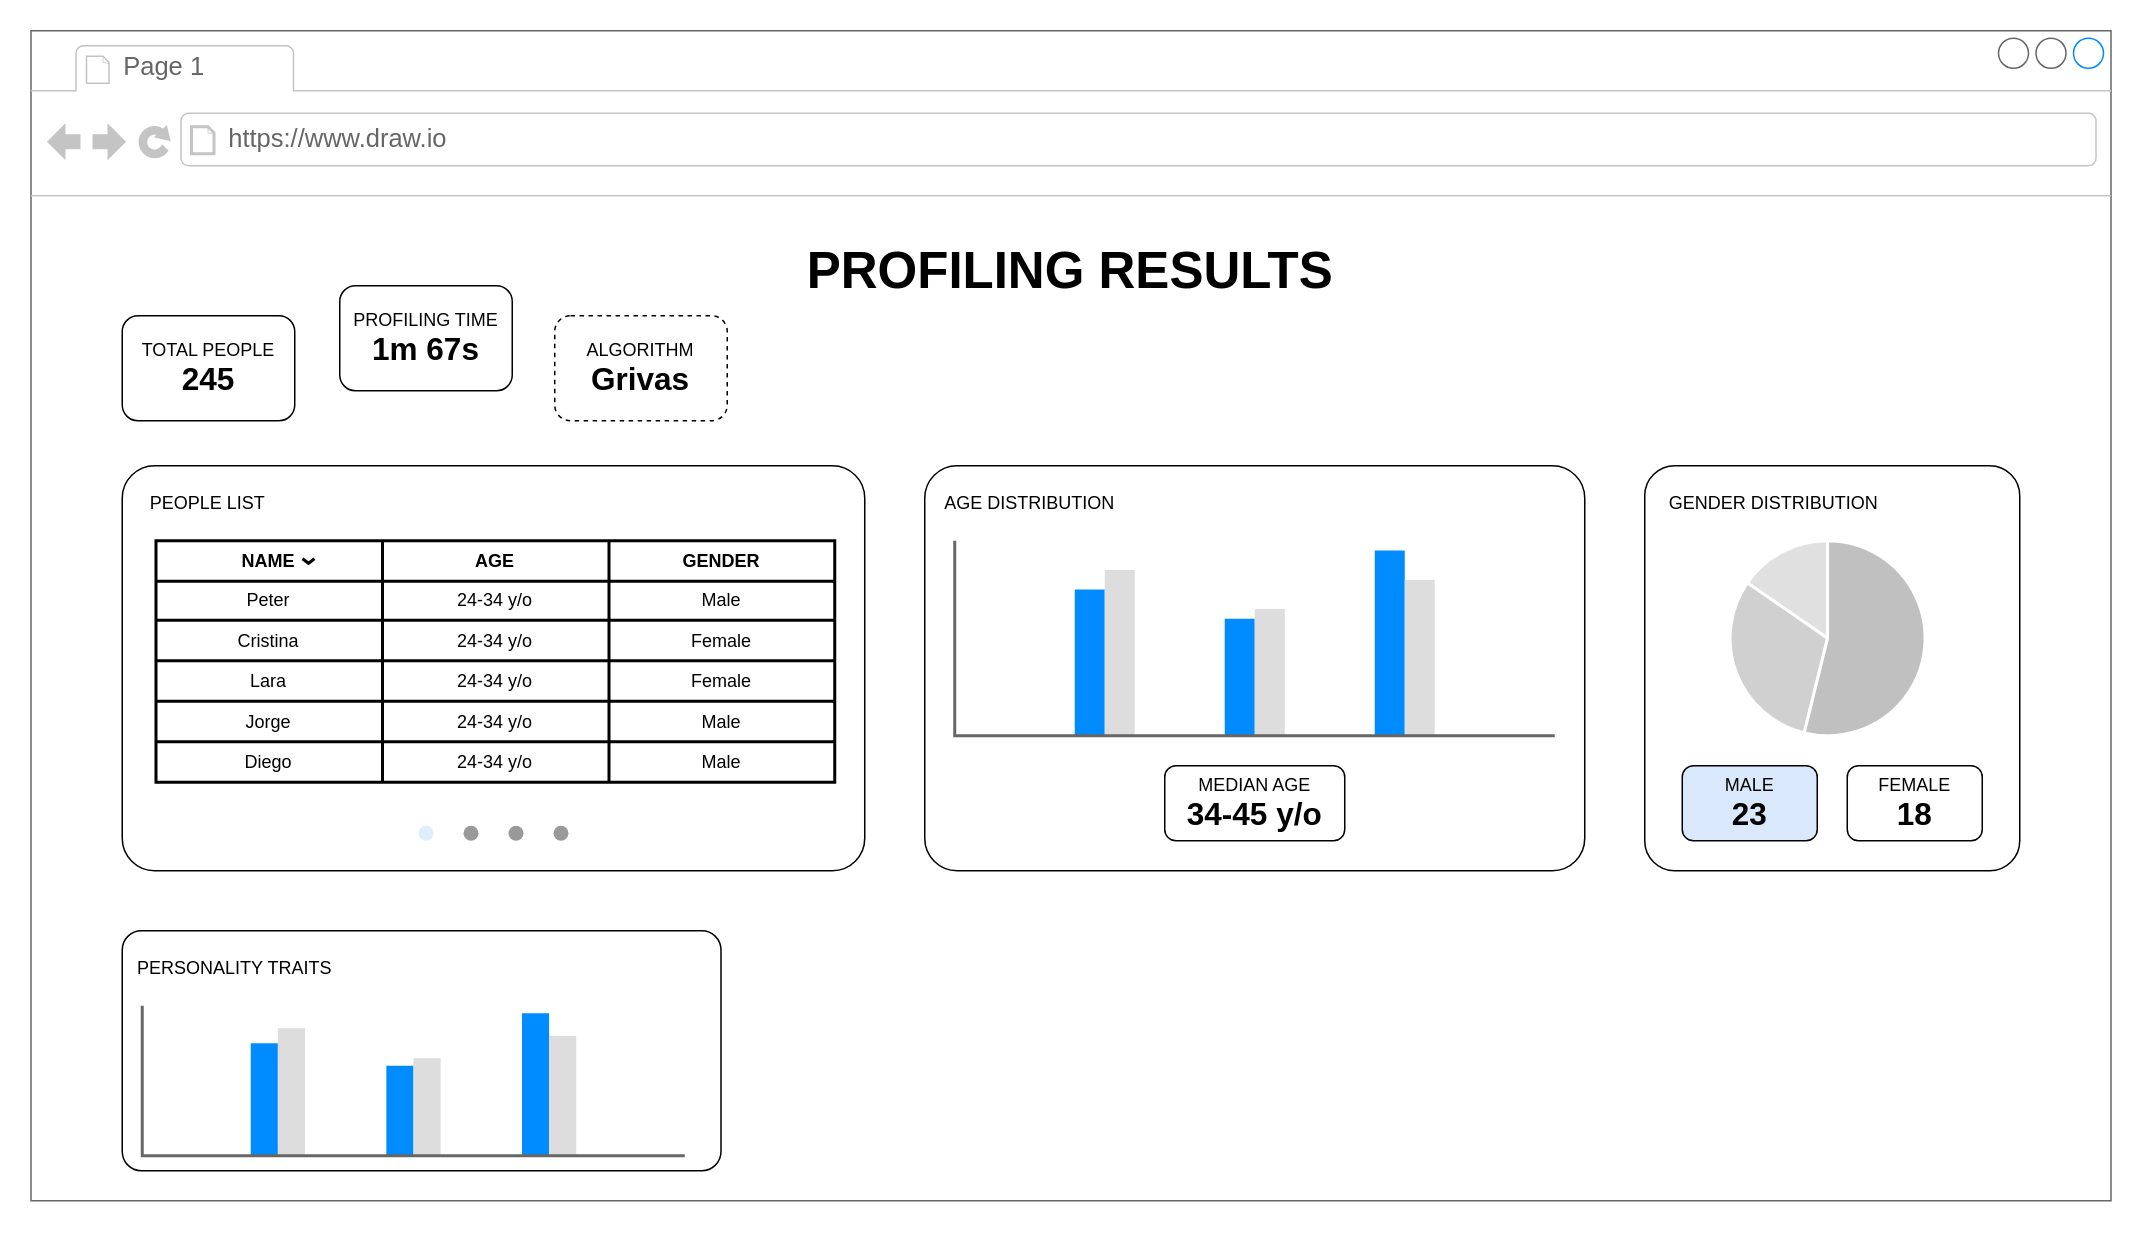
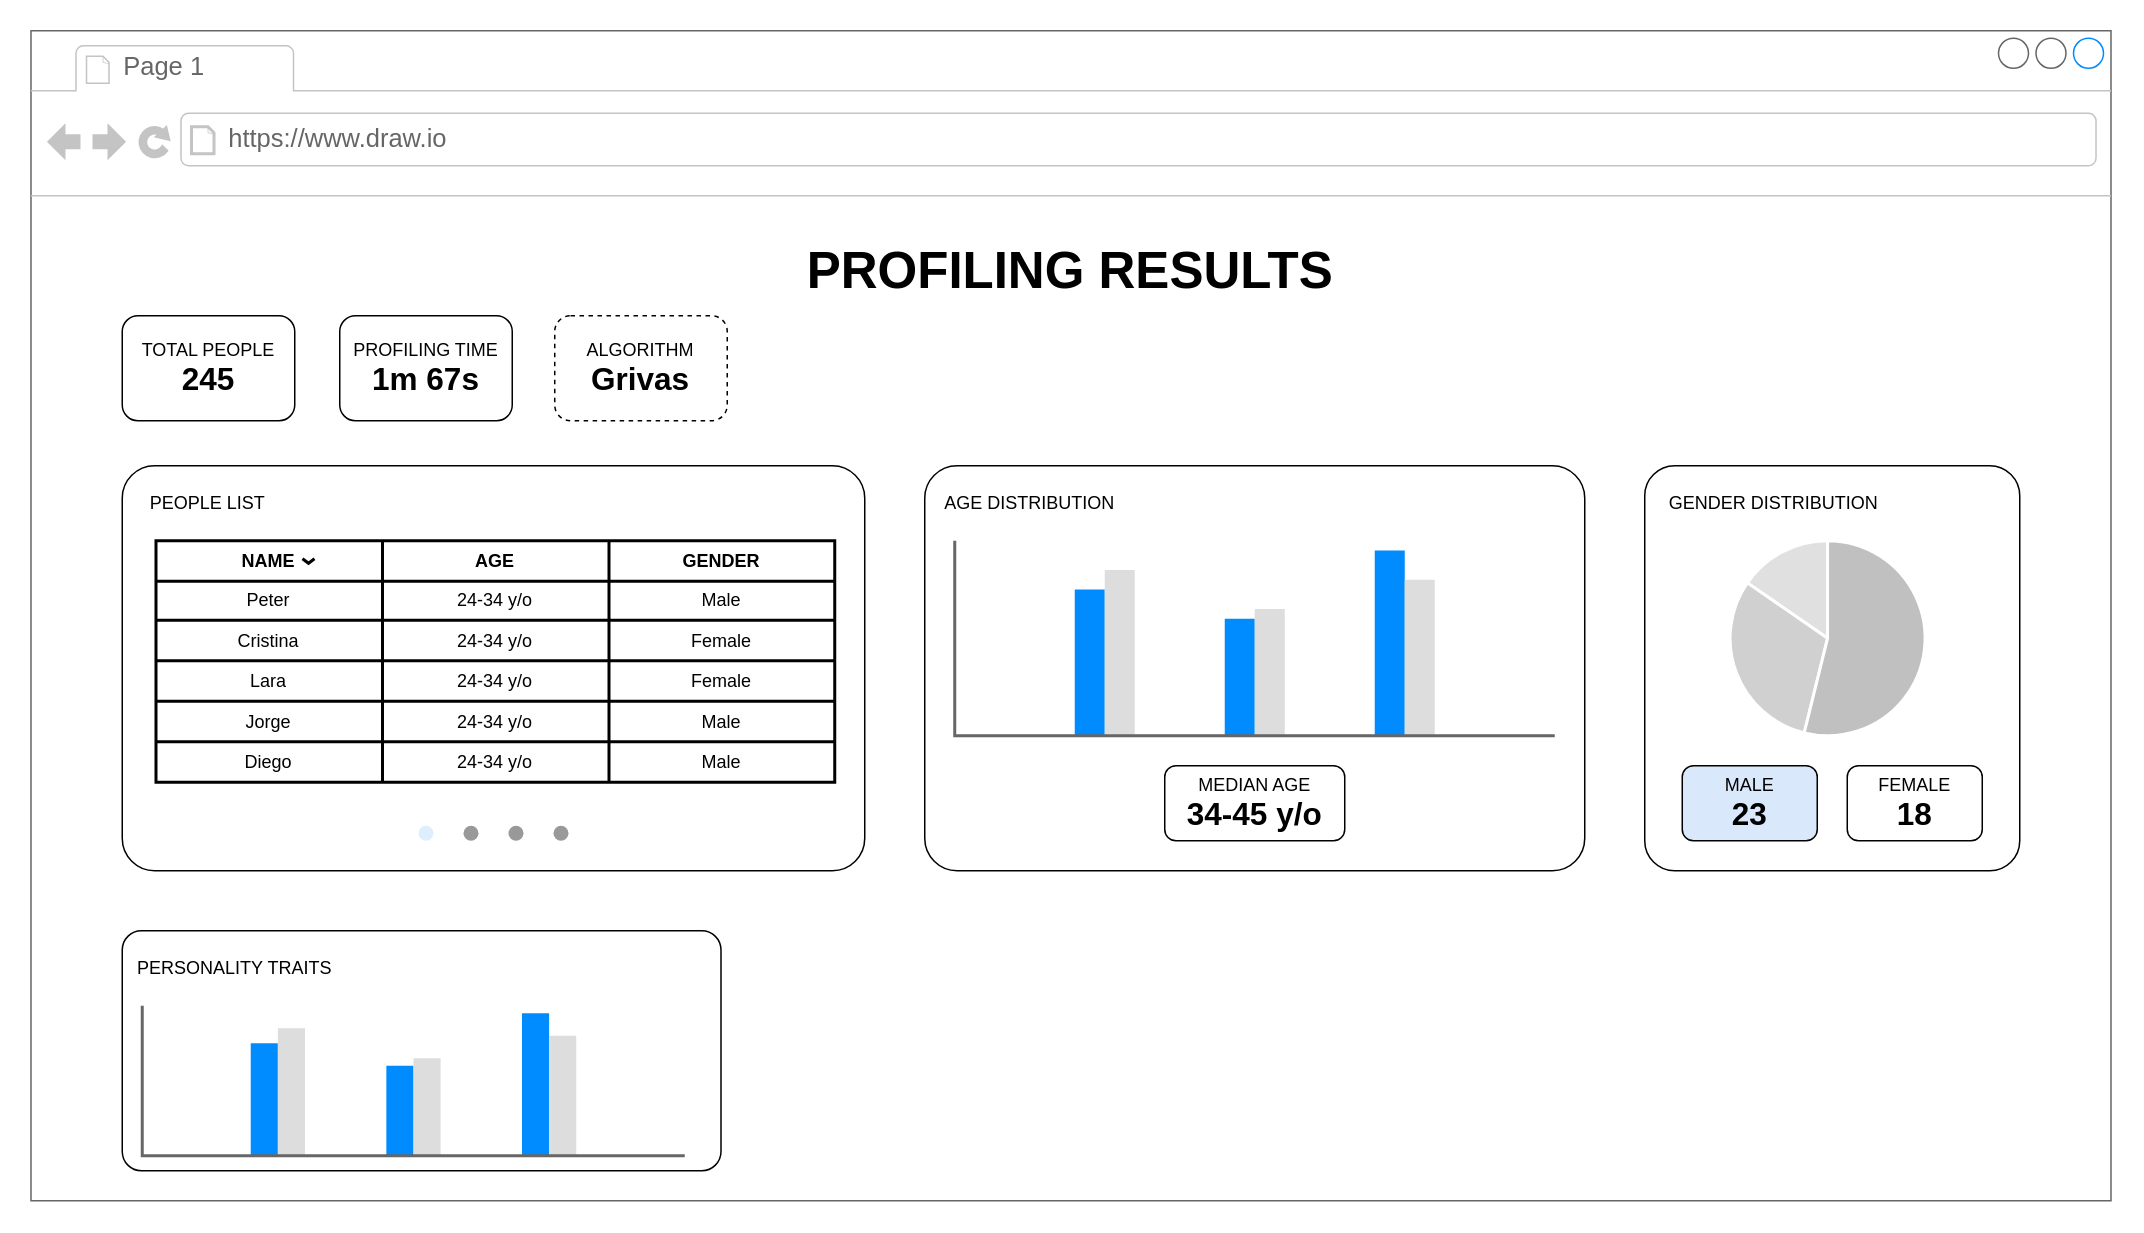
(426, 338) -> (426, 368)
